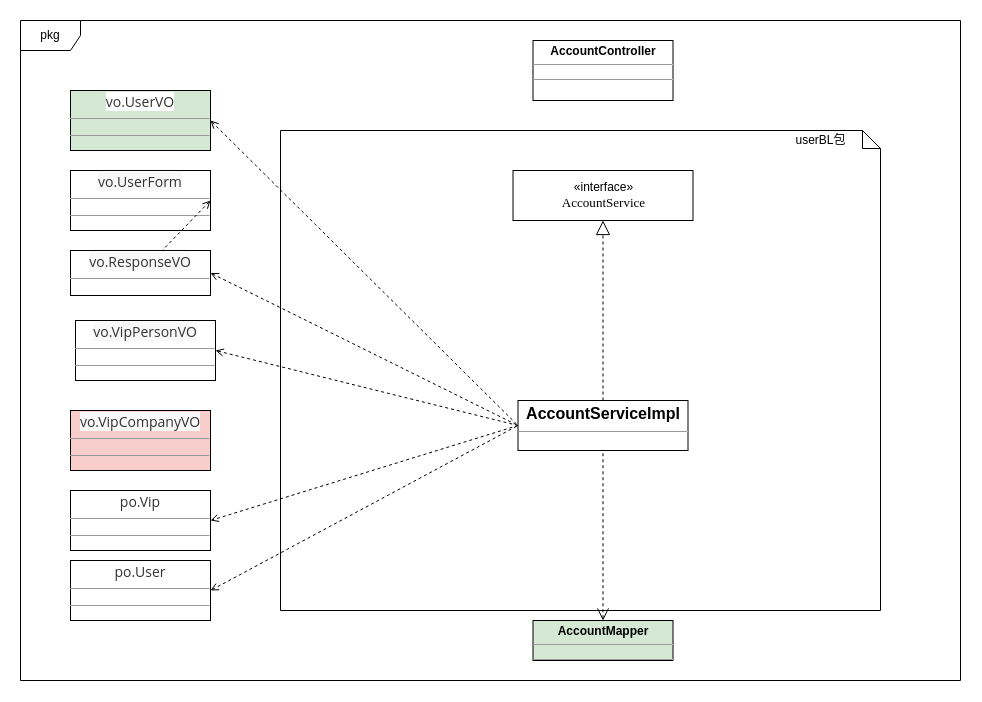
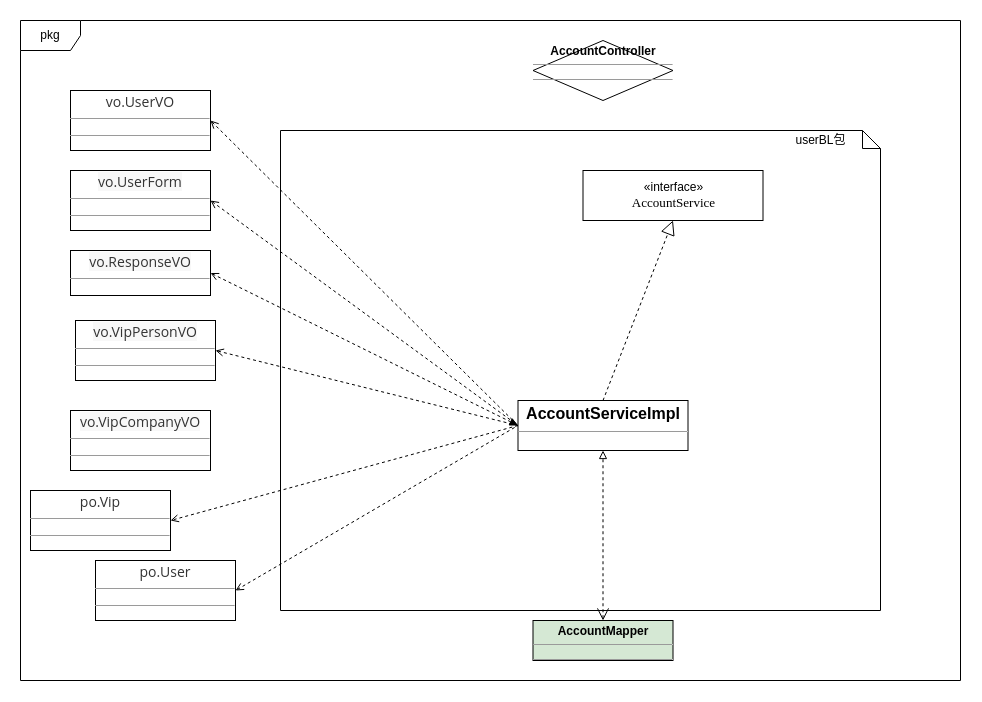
(603, 71) -> (603, 71)
(141, 121) -> (141, 121)
(603, 196) -> (673, 196)
(187, 225) -> (360, 310)
(508, 421) -> (506, 420)
(141, 441) -> (141, 441)
(603, 456) -> (603, 460)
(141, 521) -> (101, 521)
(141, 591) -> (166, 591)
